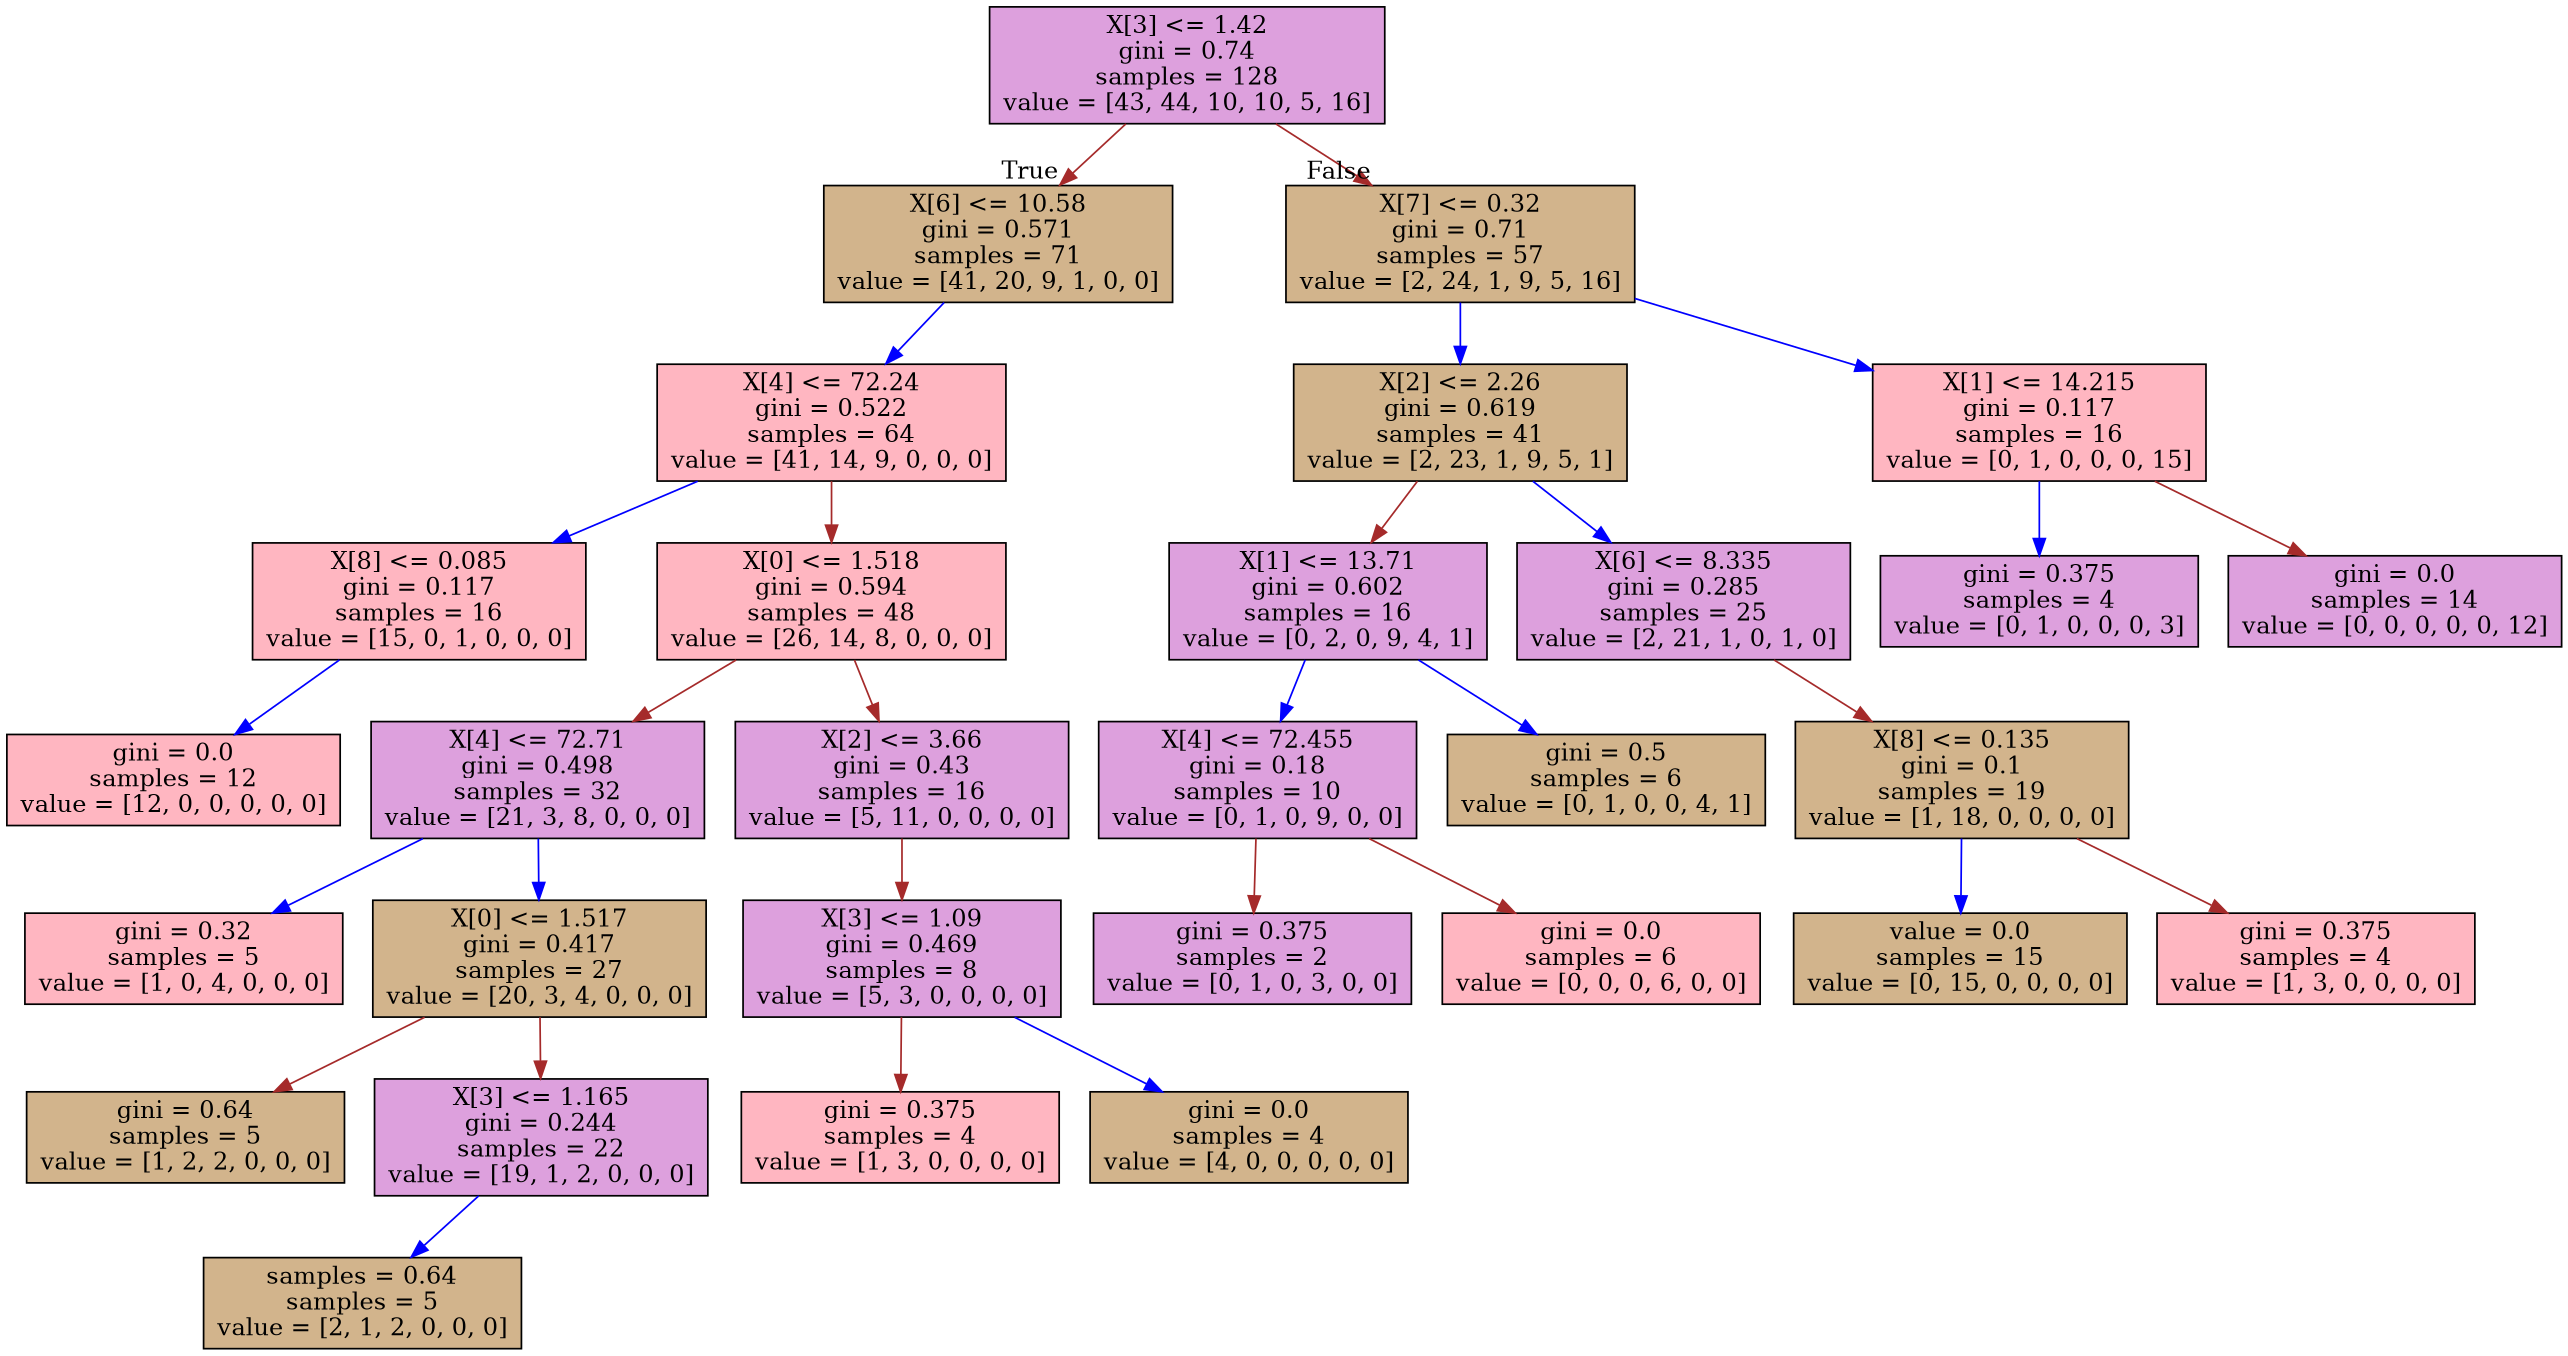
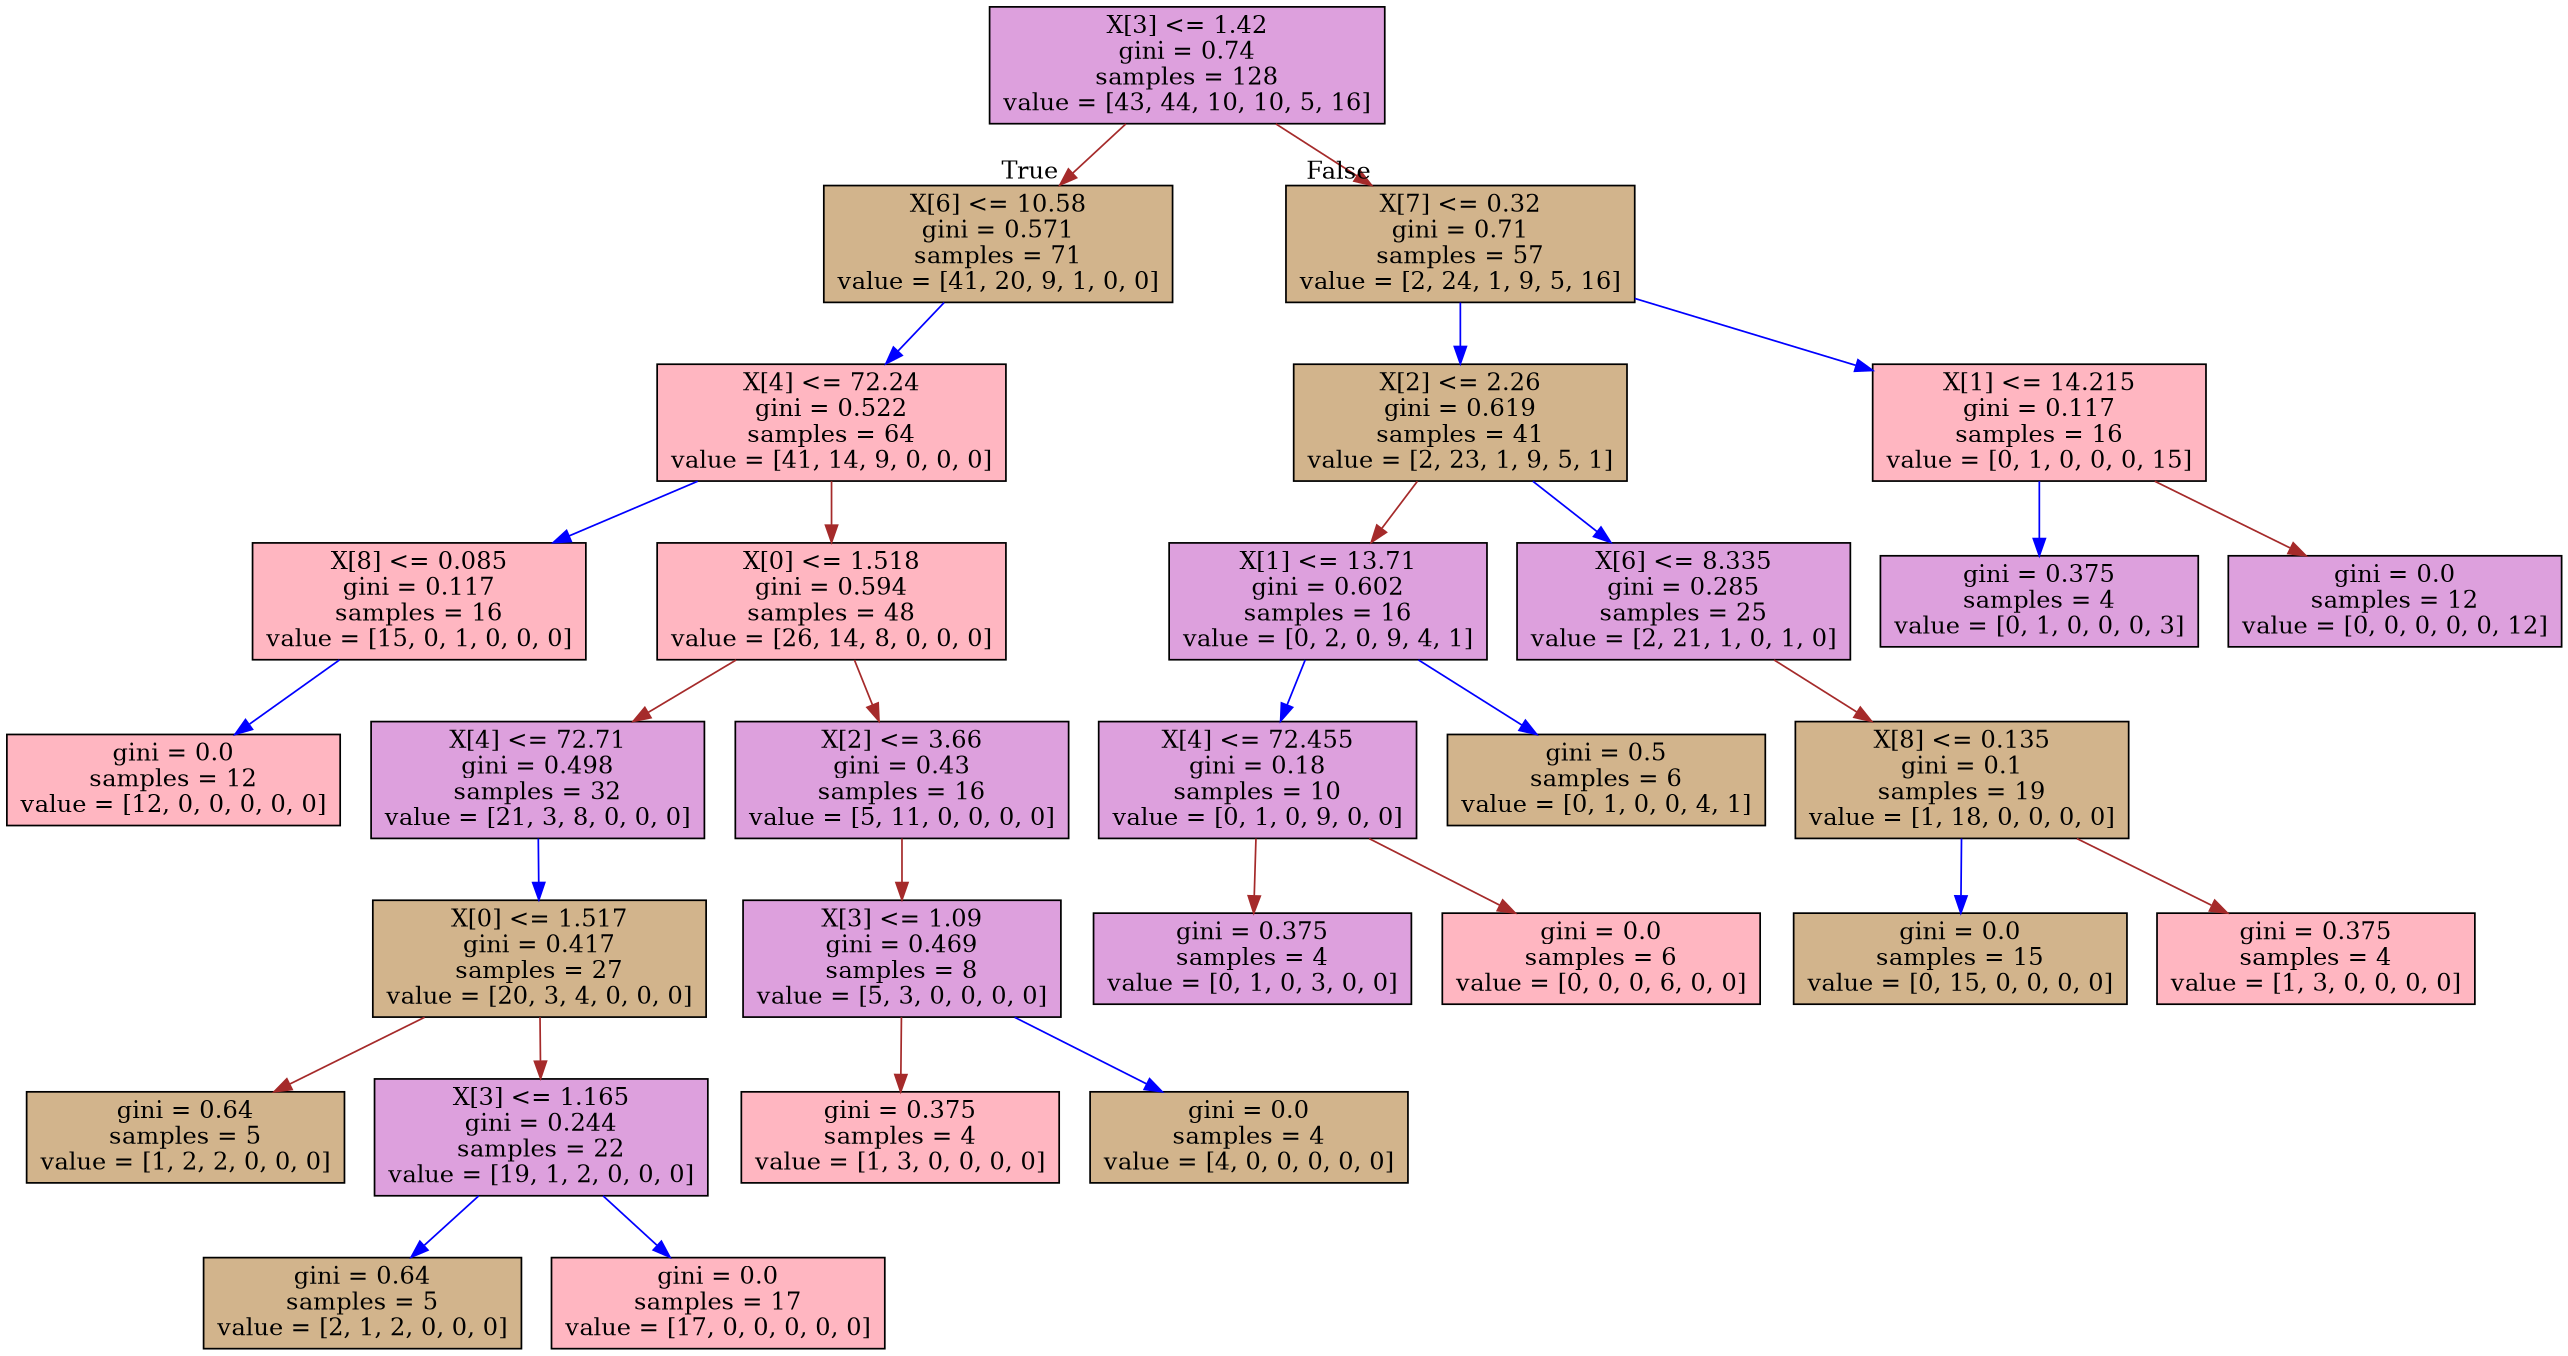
(2395, 601) -> (2395, 601)
(184, 959) -> none
(1252, 959) -> (1252, 959)
(1960, 959) -> (1960, 959)
(363, 1303) -> (363, 1303)
none -> (718, 1303)
